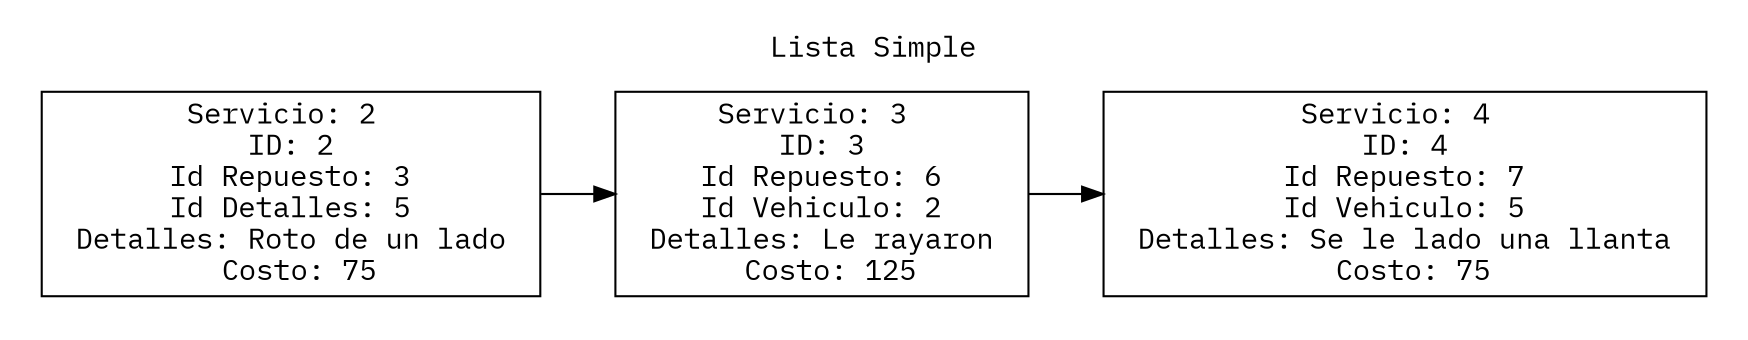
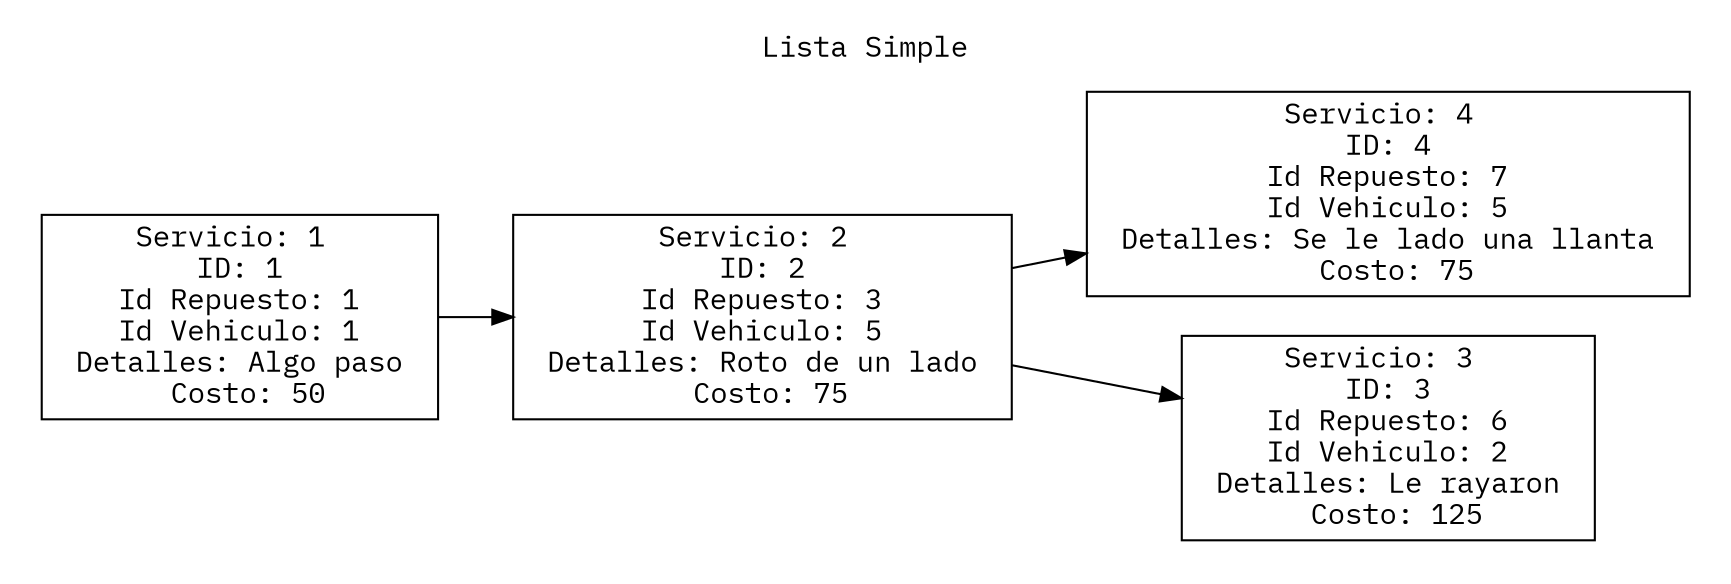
(1055, 194) -> (1039, 263)
(291, 209) -> (762, 332)
none -> (240, 317)
